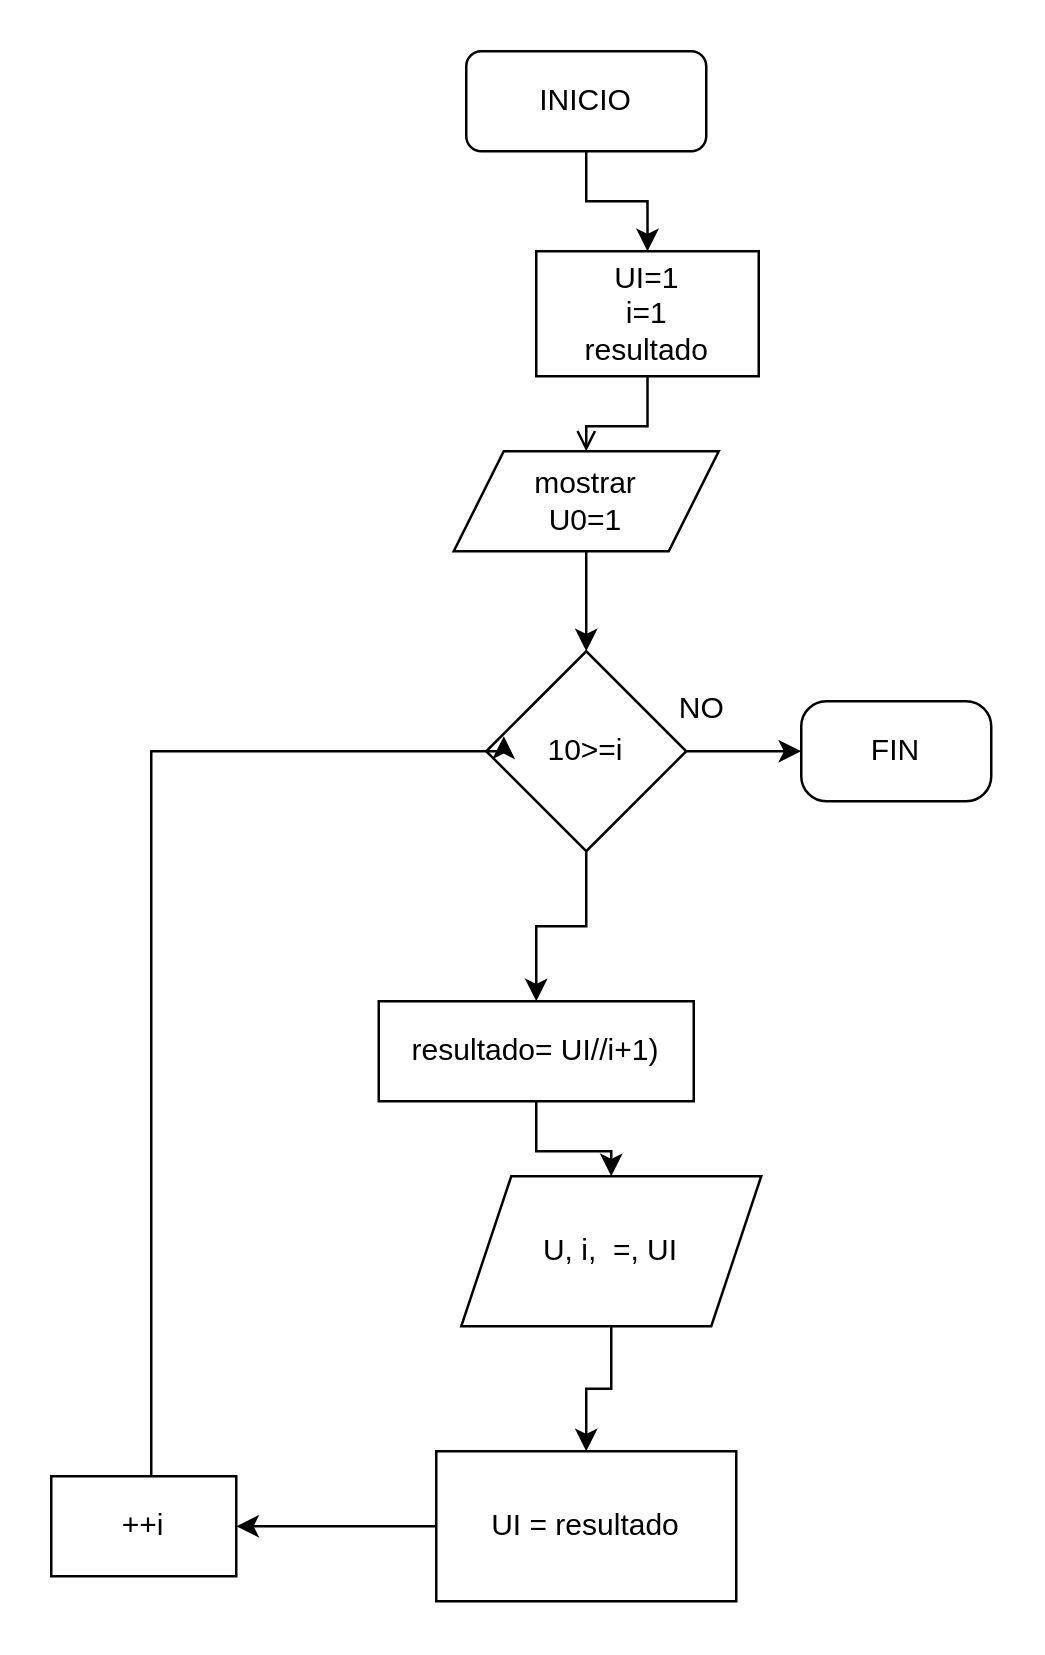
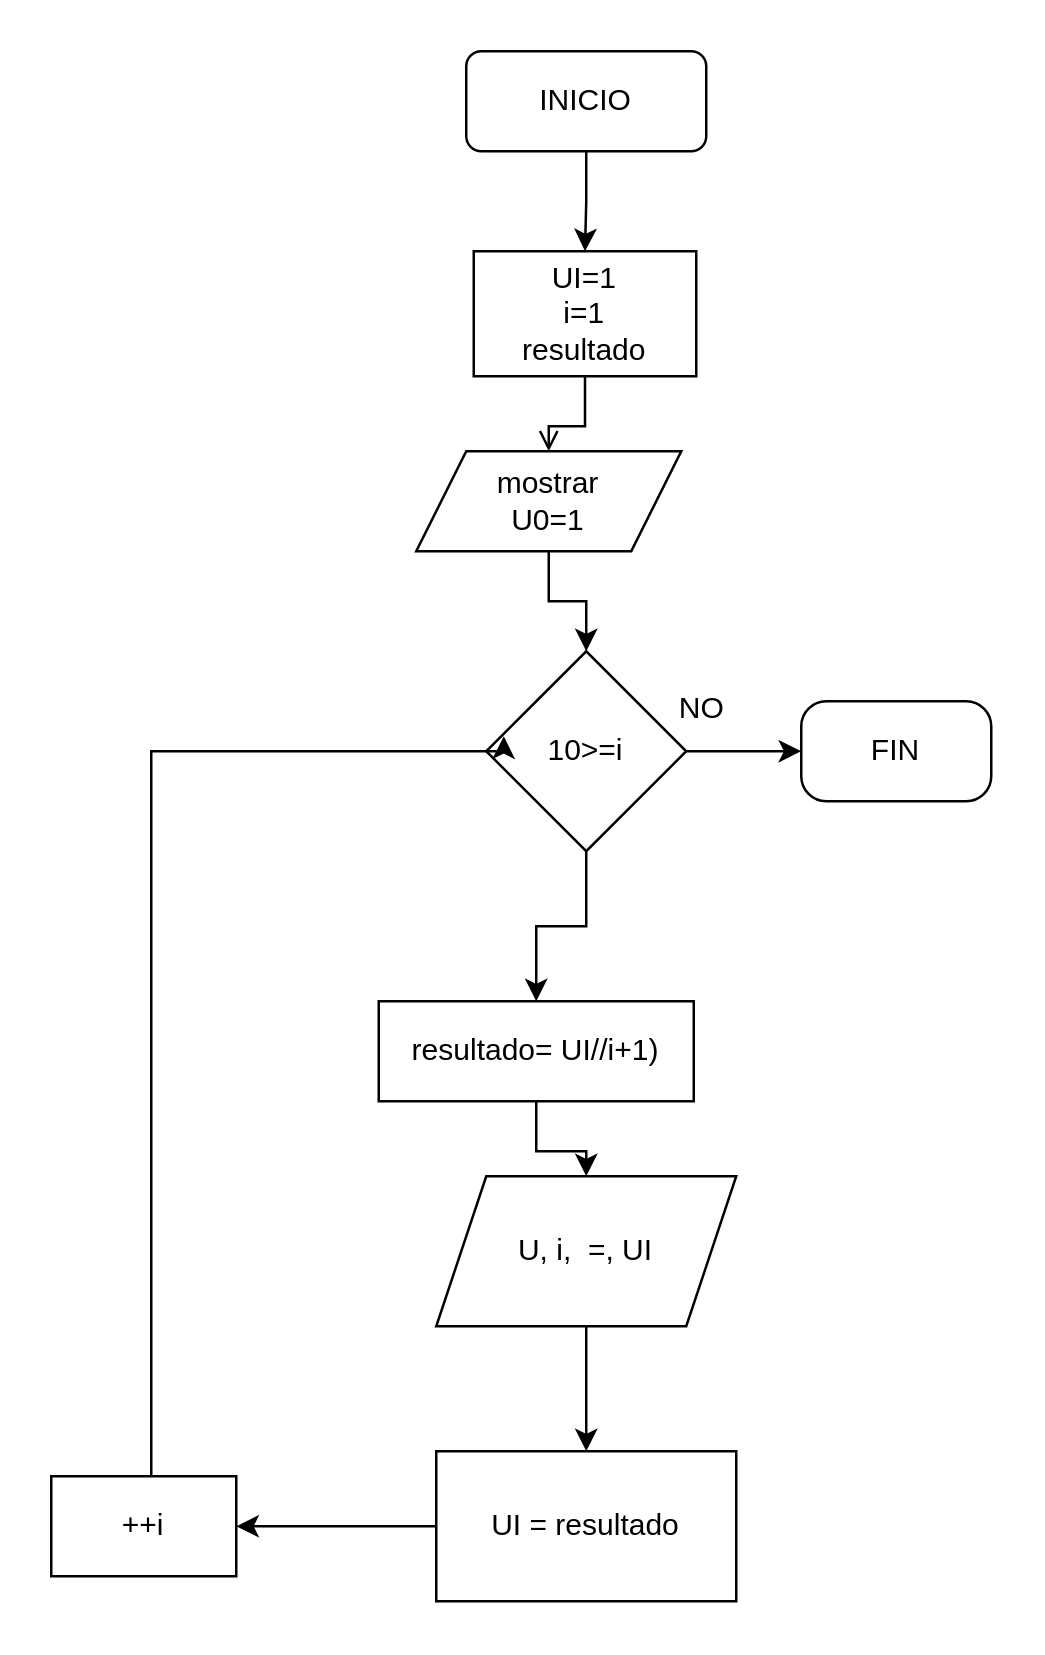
(648, 314) -> (585, 314)
(586, 501) -> (549, 501)
(611, 1251) -> (586, 1251)
